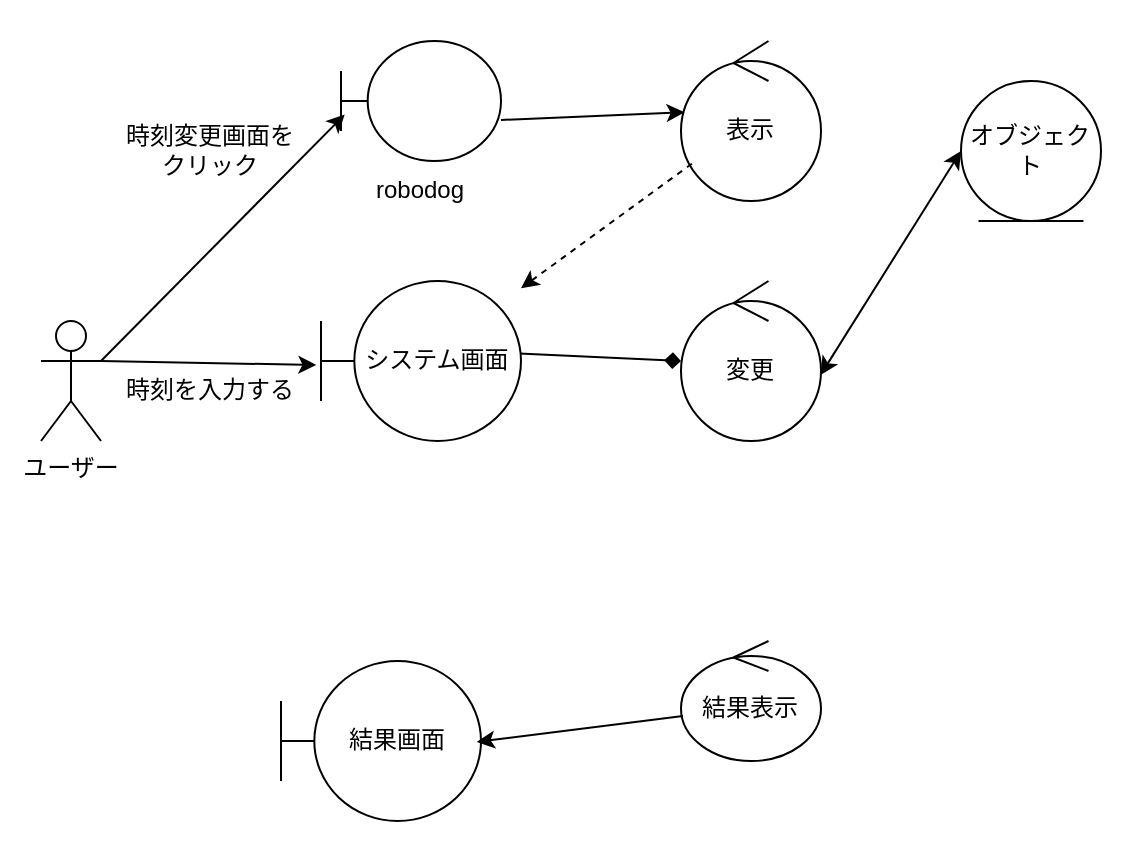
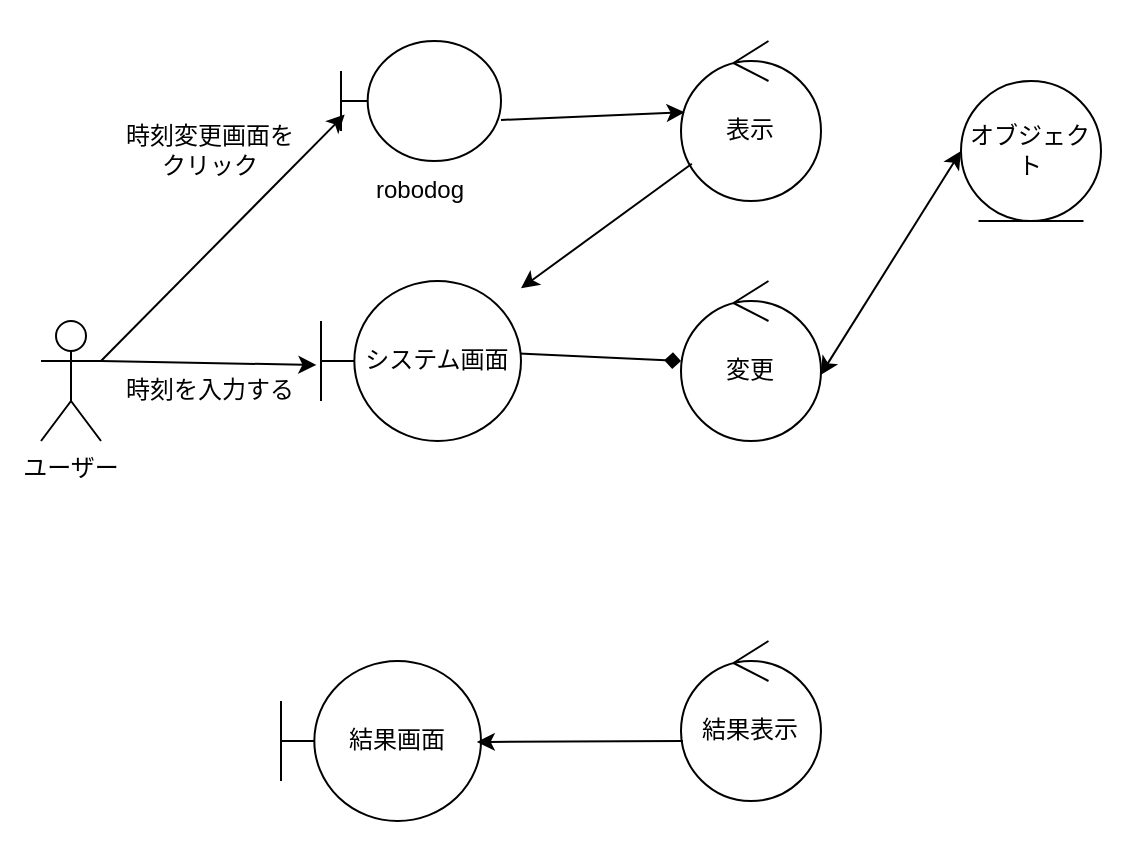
(612, 222) -> (612, 222)
(751, 701) -> (751, 721)
